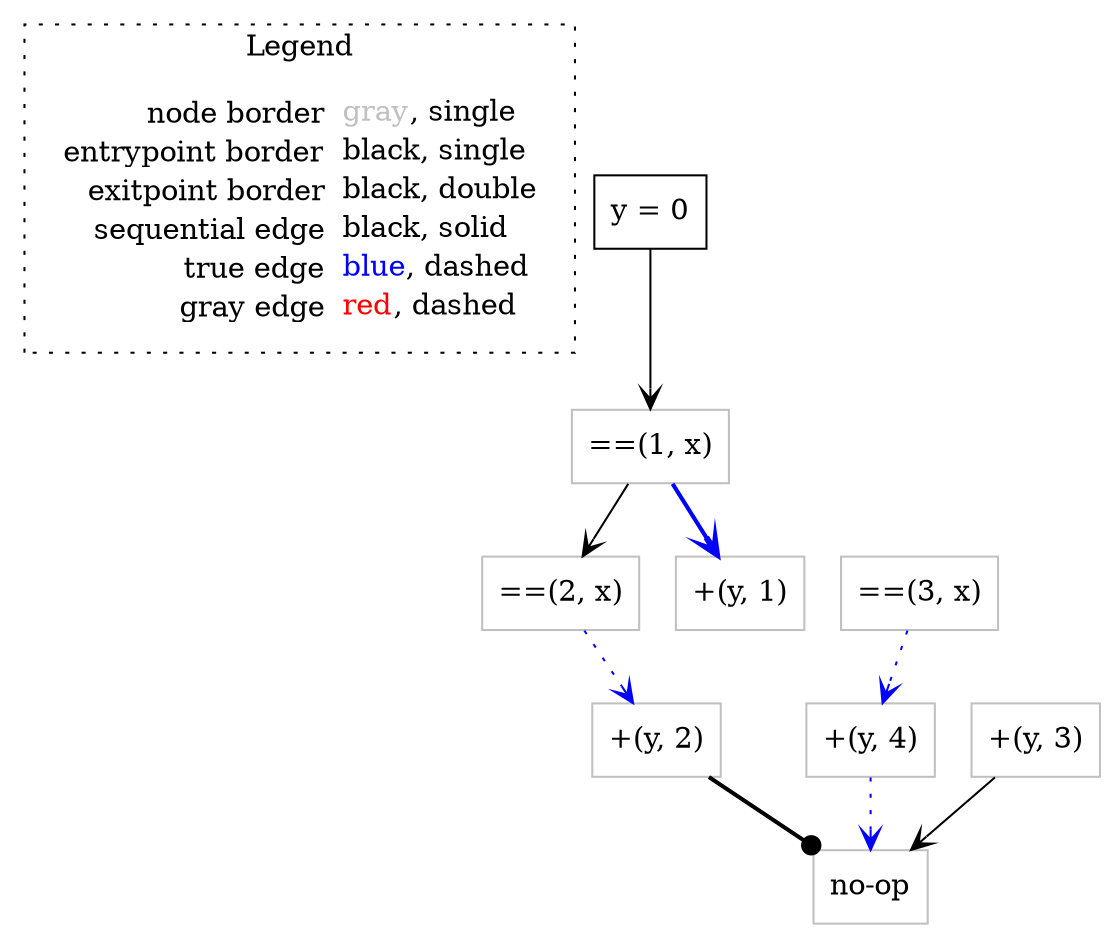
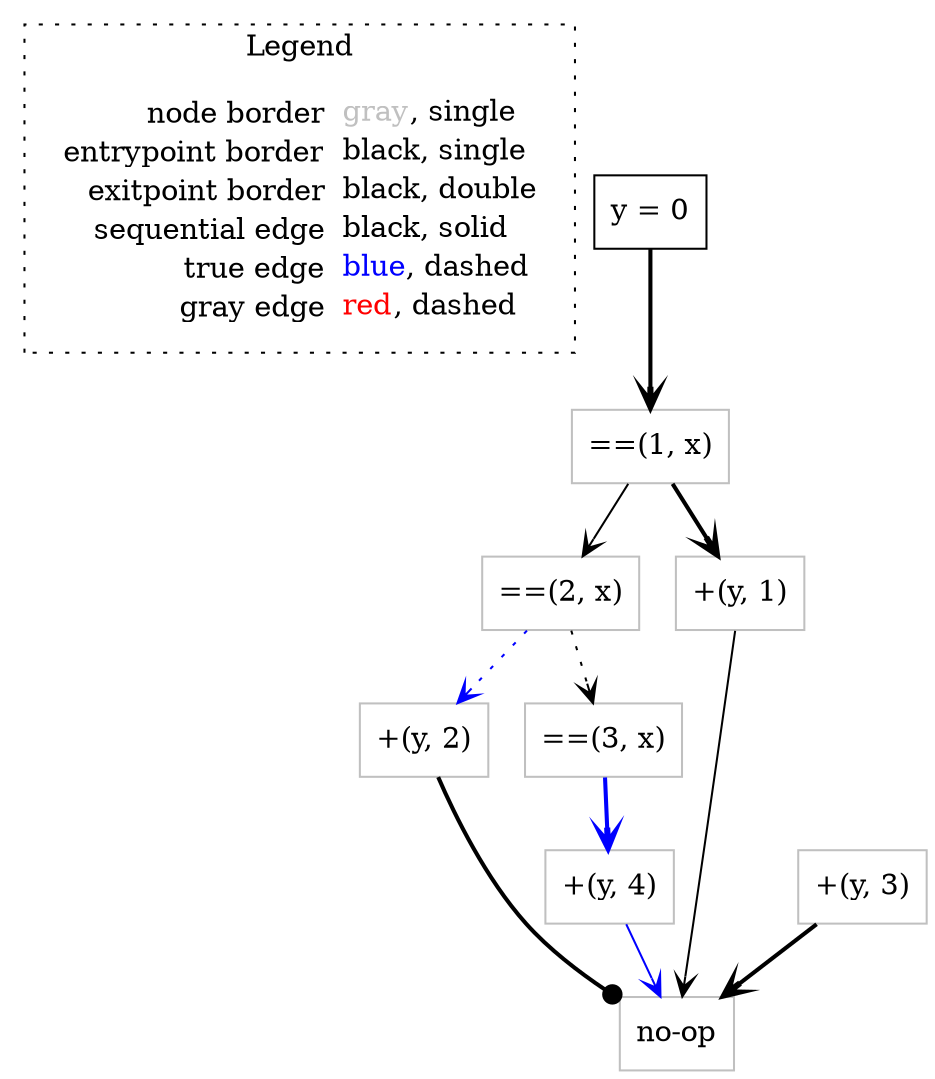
(650, 319) -> (650, 319)
(690, 511) -> (690, 511)
none -> (579, 657)
(898, 657) -> (606, 804)
none -> (711, 804)
(871, 804) -> (639, 951)
(961, 807) -> (778, 954)
